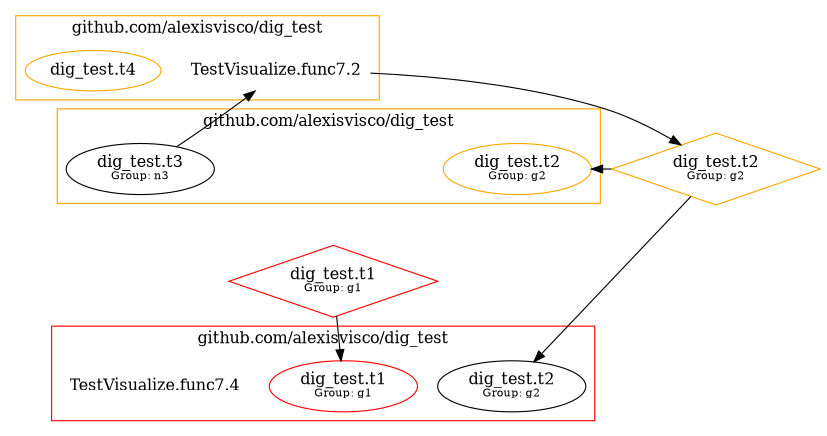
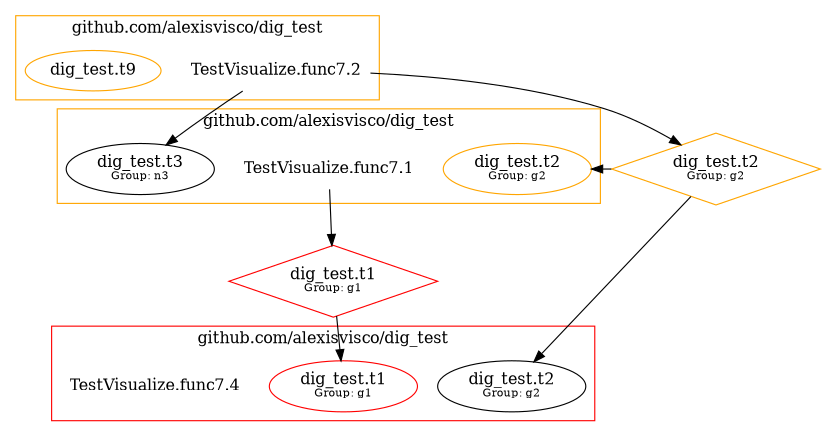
(93, 71) -> (93, 71)
(211, 123) -> (205, 117)
none -> (329, 169)
